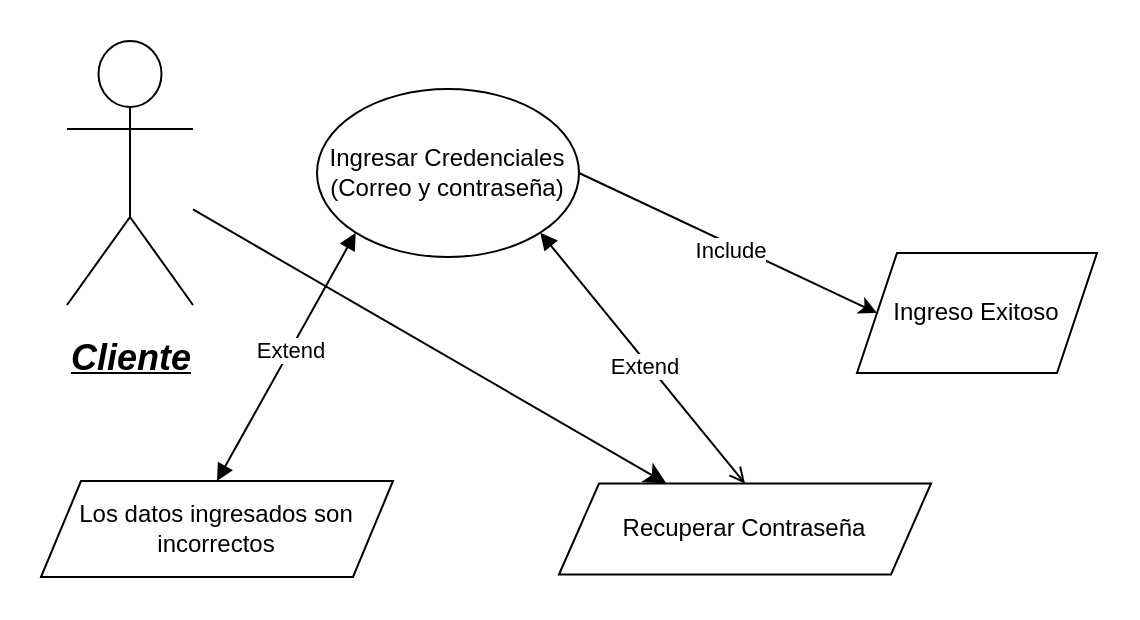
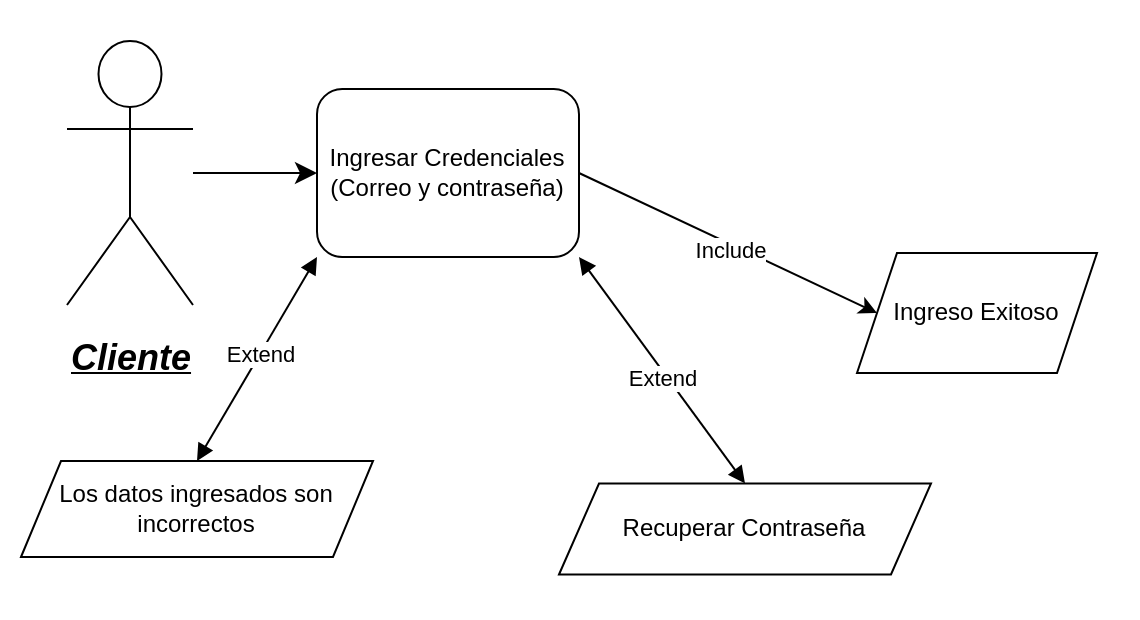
(448, 173) -> (448, 173)
(645, 361) -> (662, 370)
(490, 381) -> (248, 173)
(217, 529) -> (197, 509)
